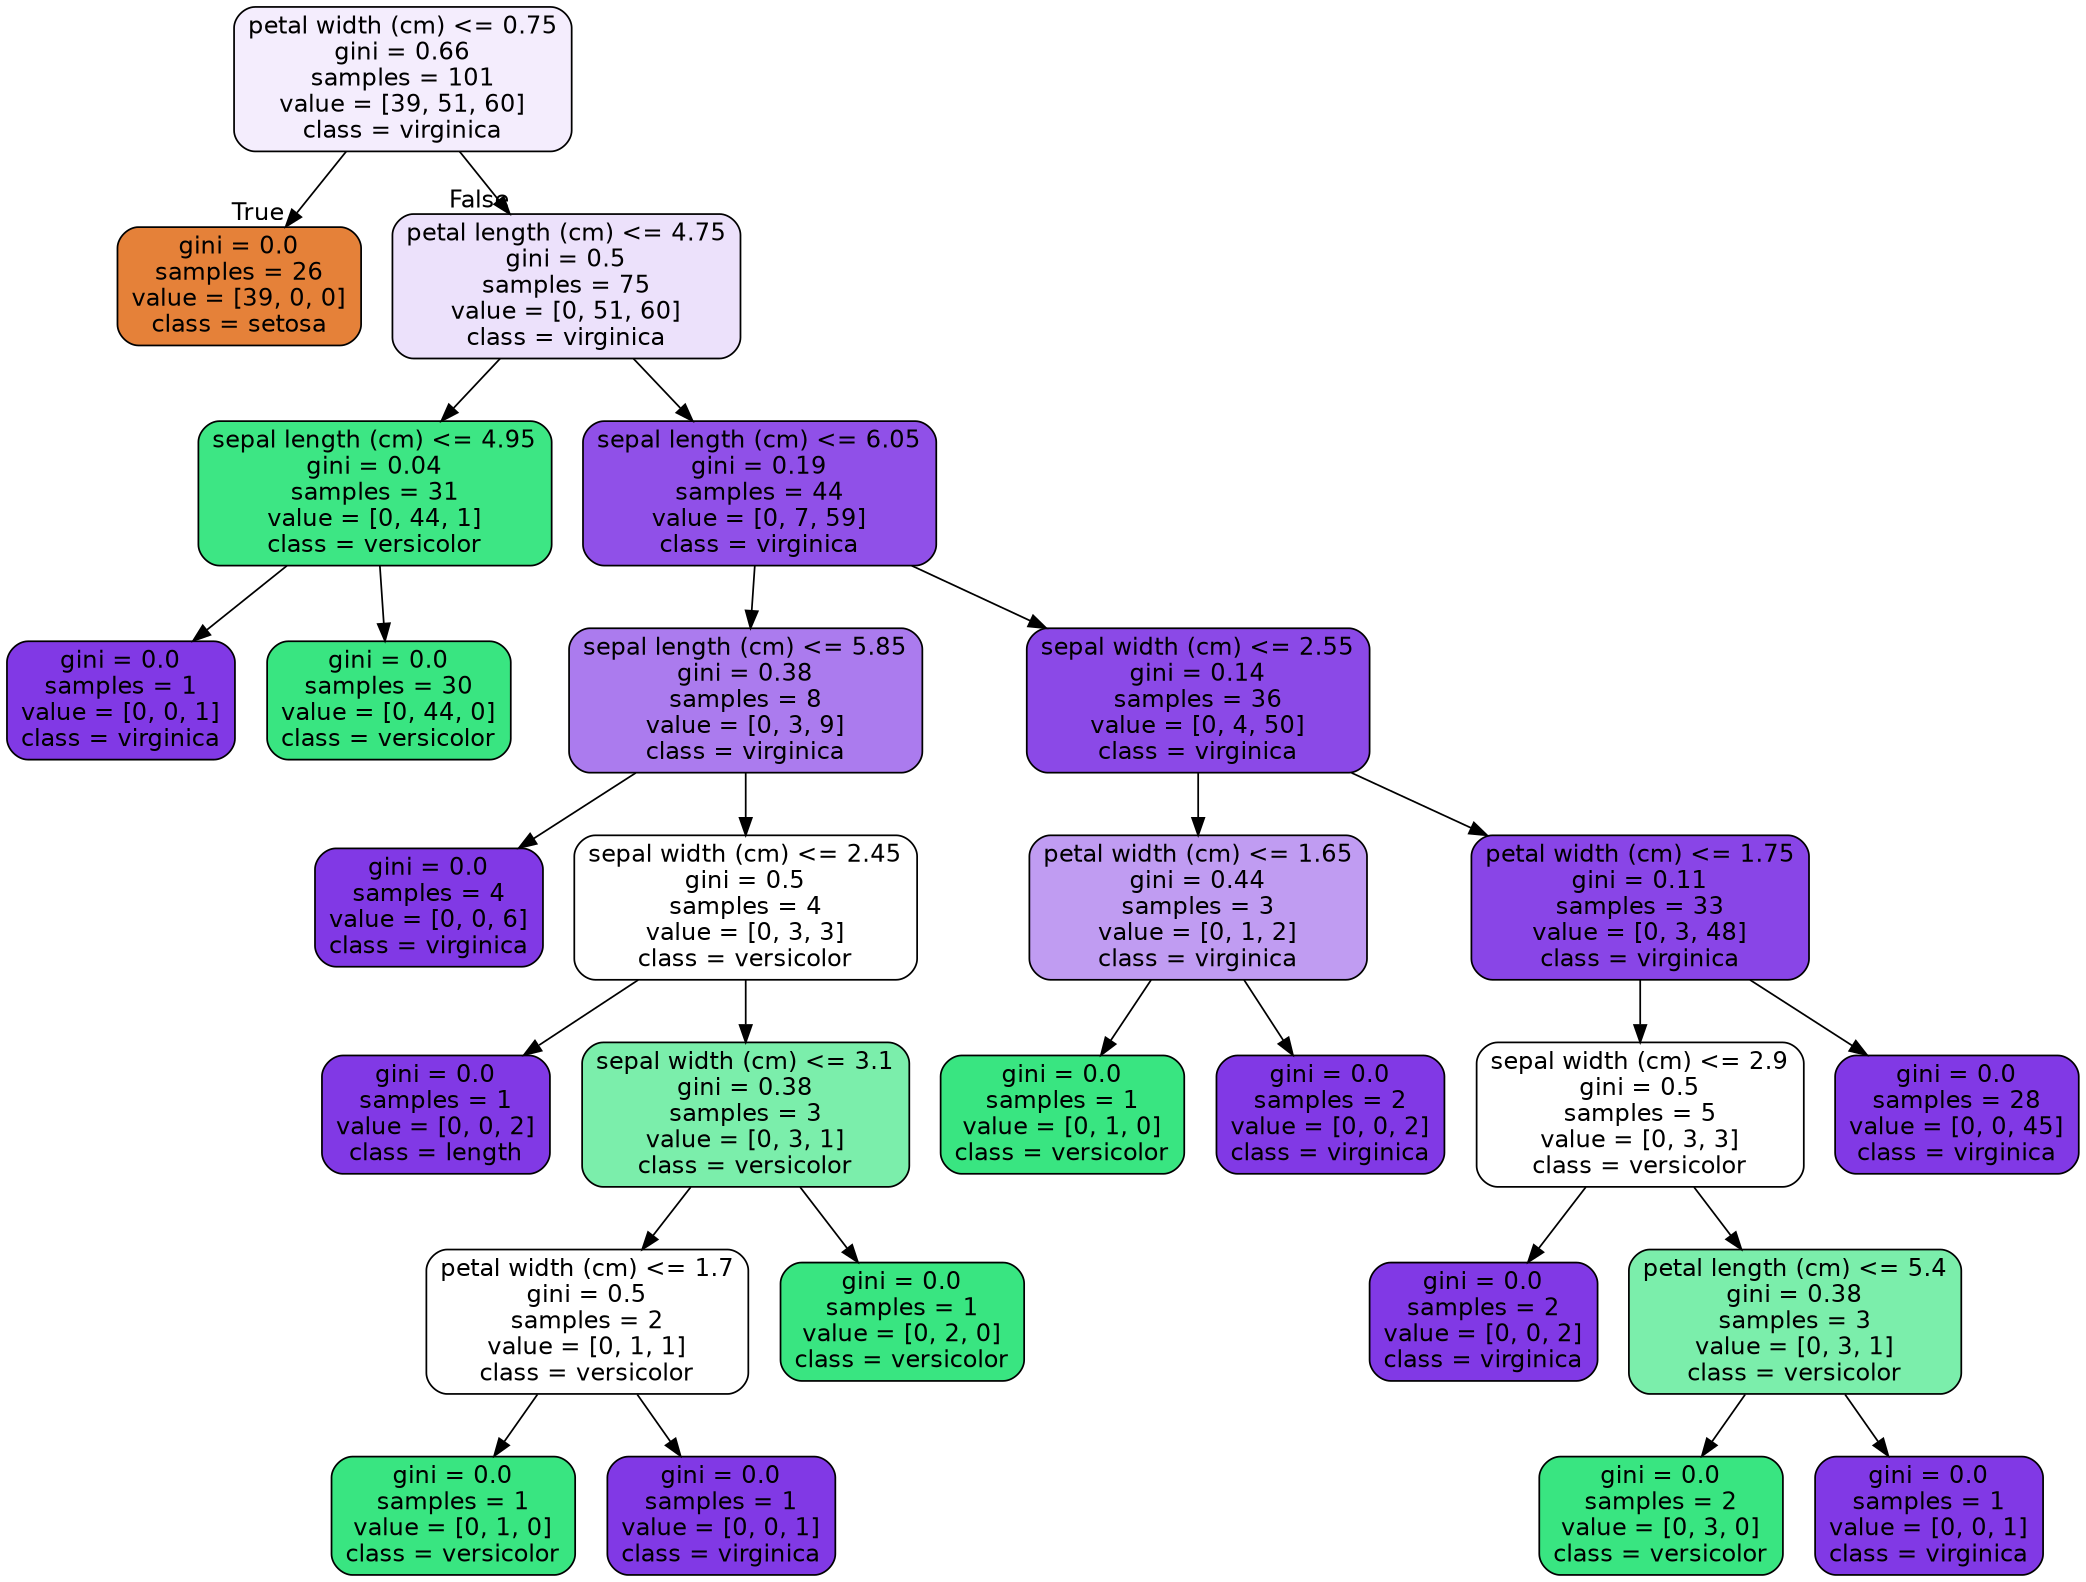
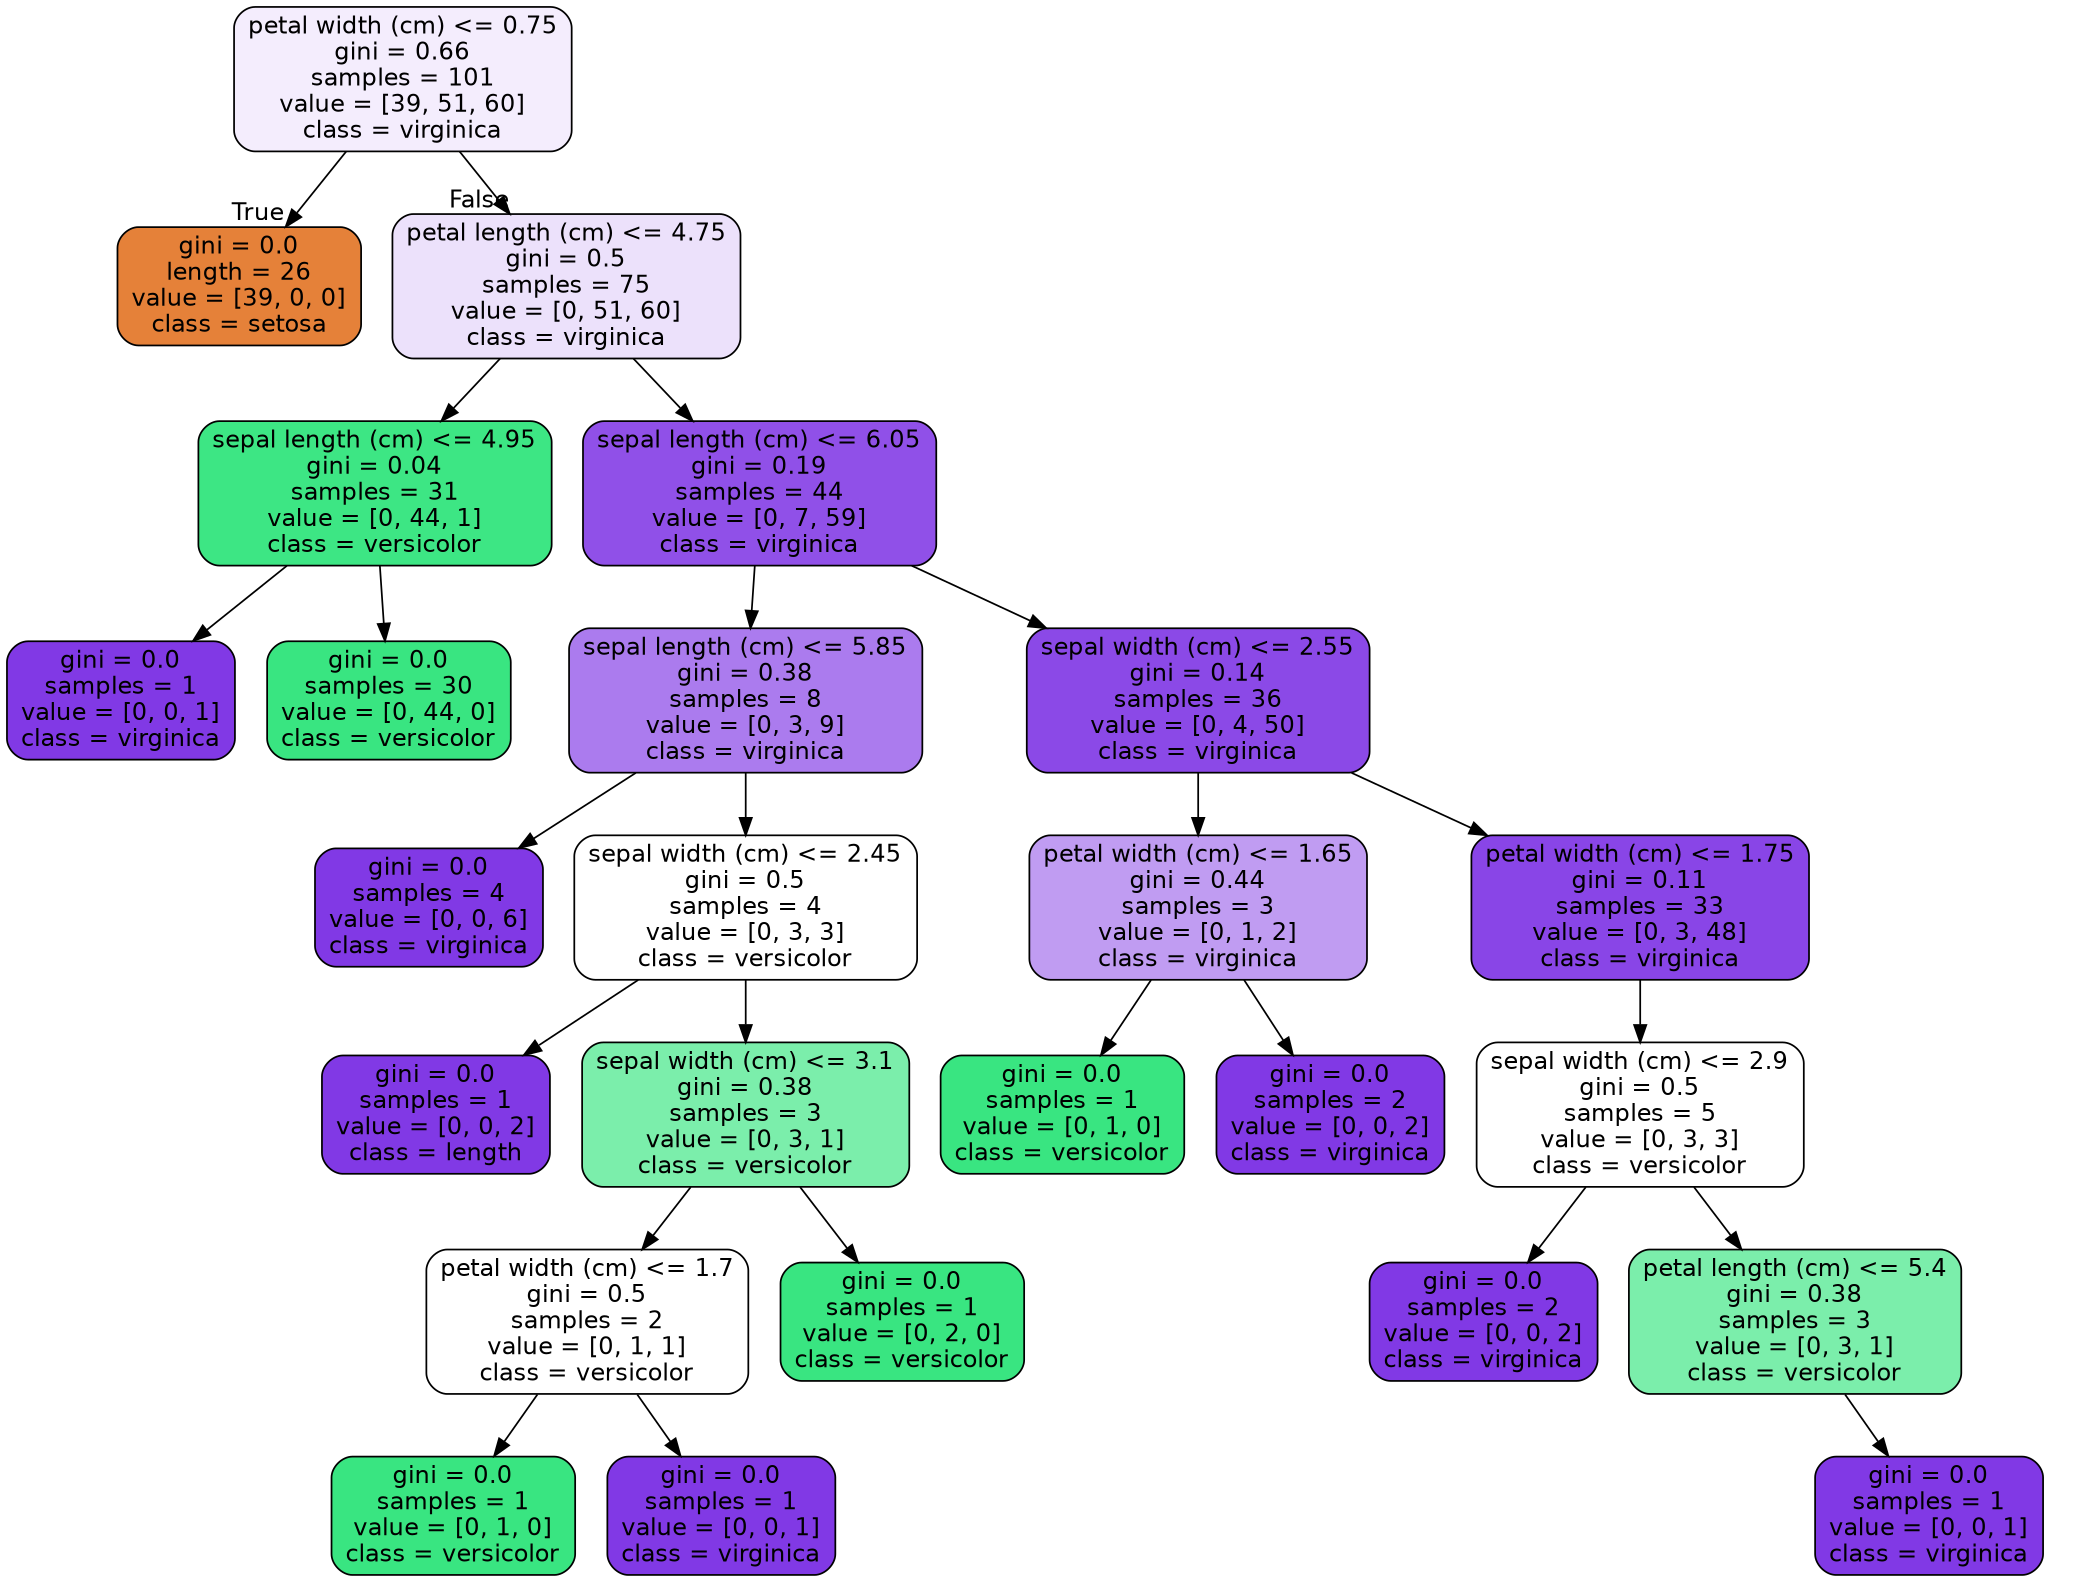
(239, 286) -> (239, 286)
(1957, 1115) -> none
(1661, 1516) -> none
